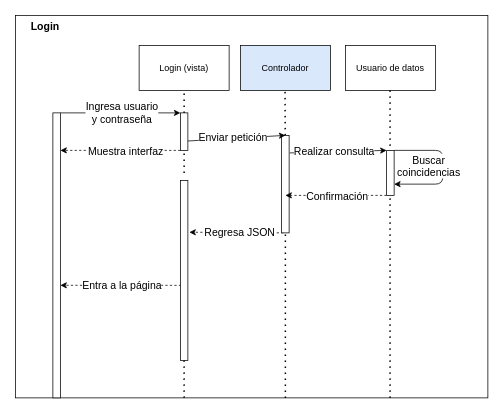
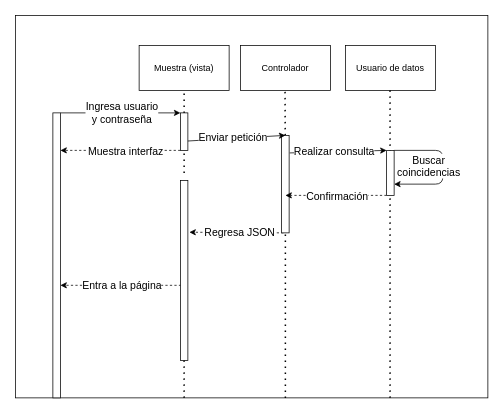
(45, 27) -> none
(184, 68) -> (184, 68)
(285, 68) -> (285, 68)
